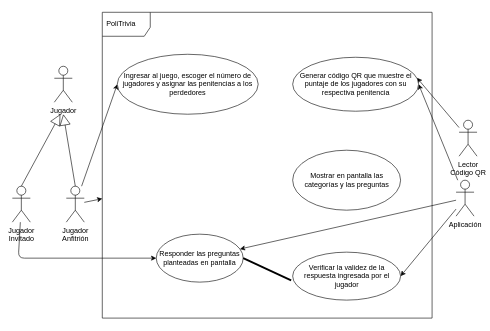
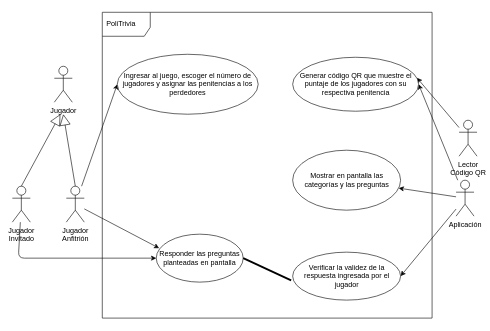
(92, 201) -> (120, 228)
(351, 224) -> (429, 193)
